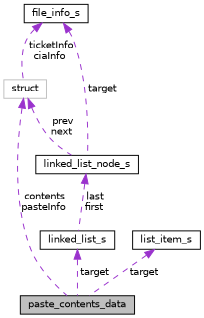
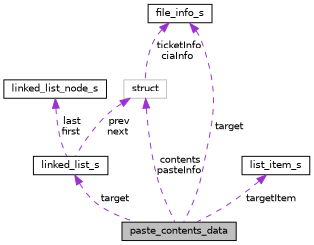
(85, 92) -> (211, 127)
(47, 135) -> (95, 127)
(143, 273) -> (270, 199)
